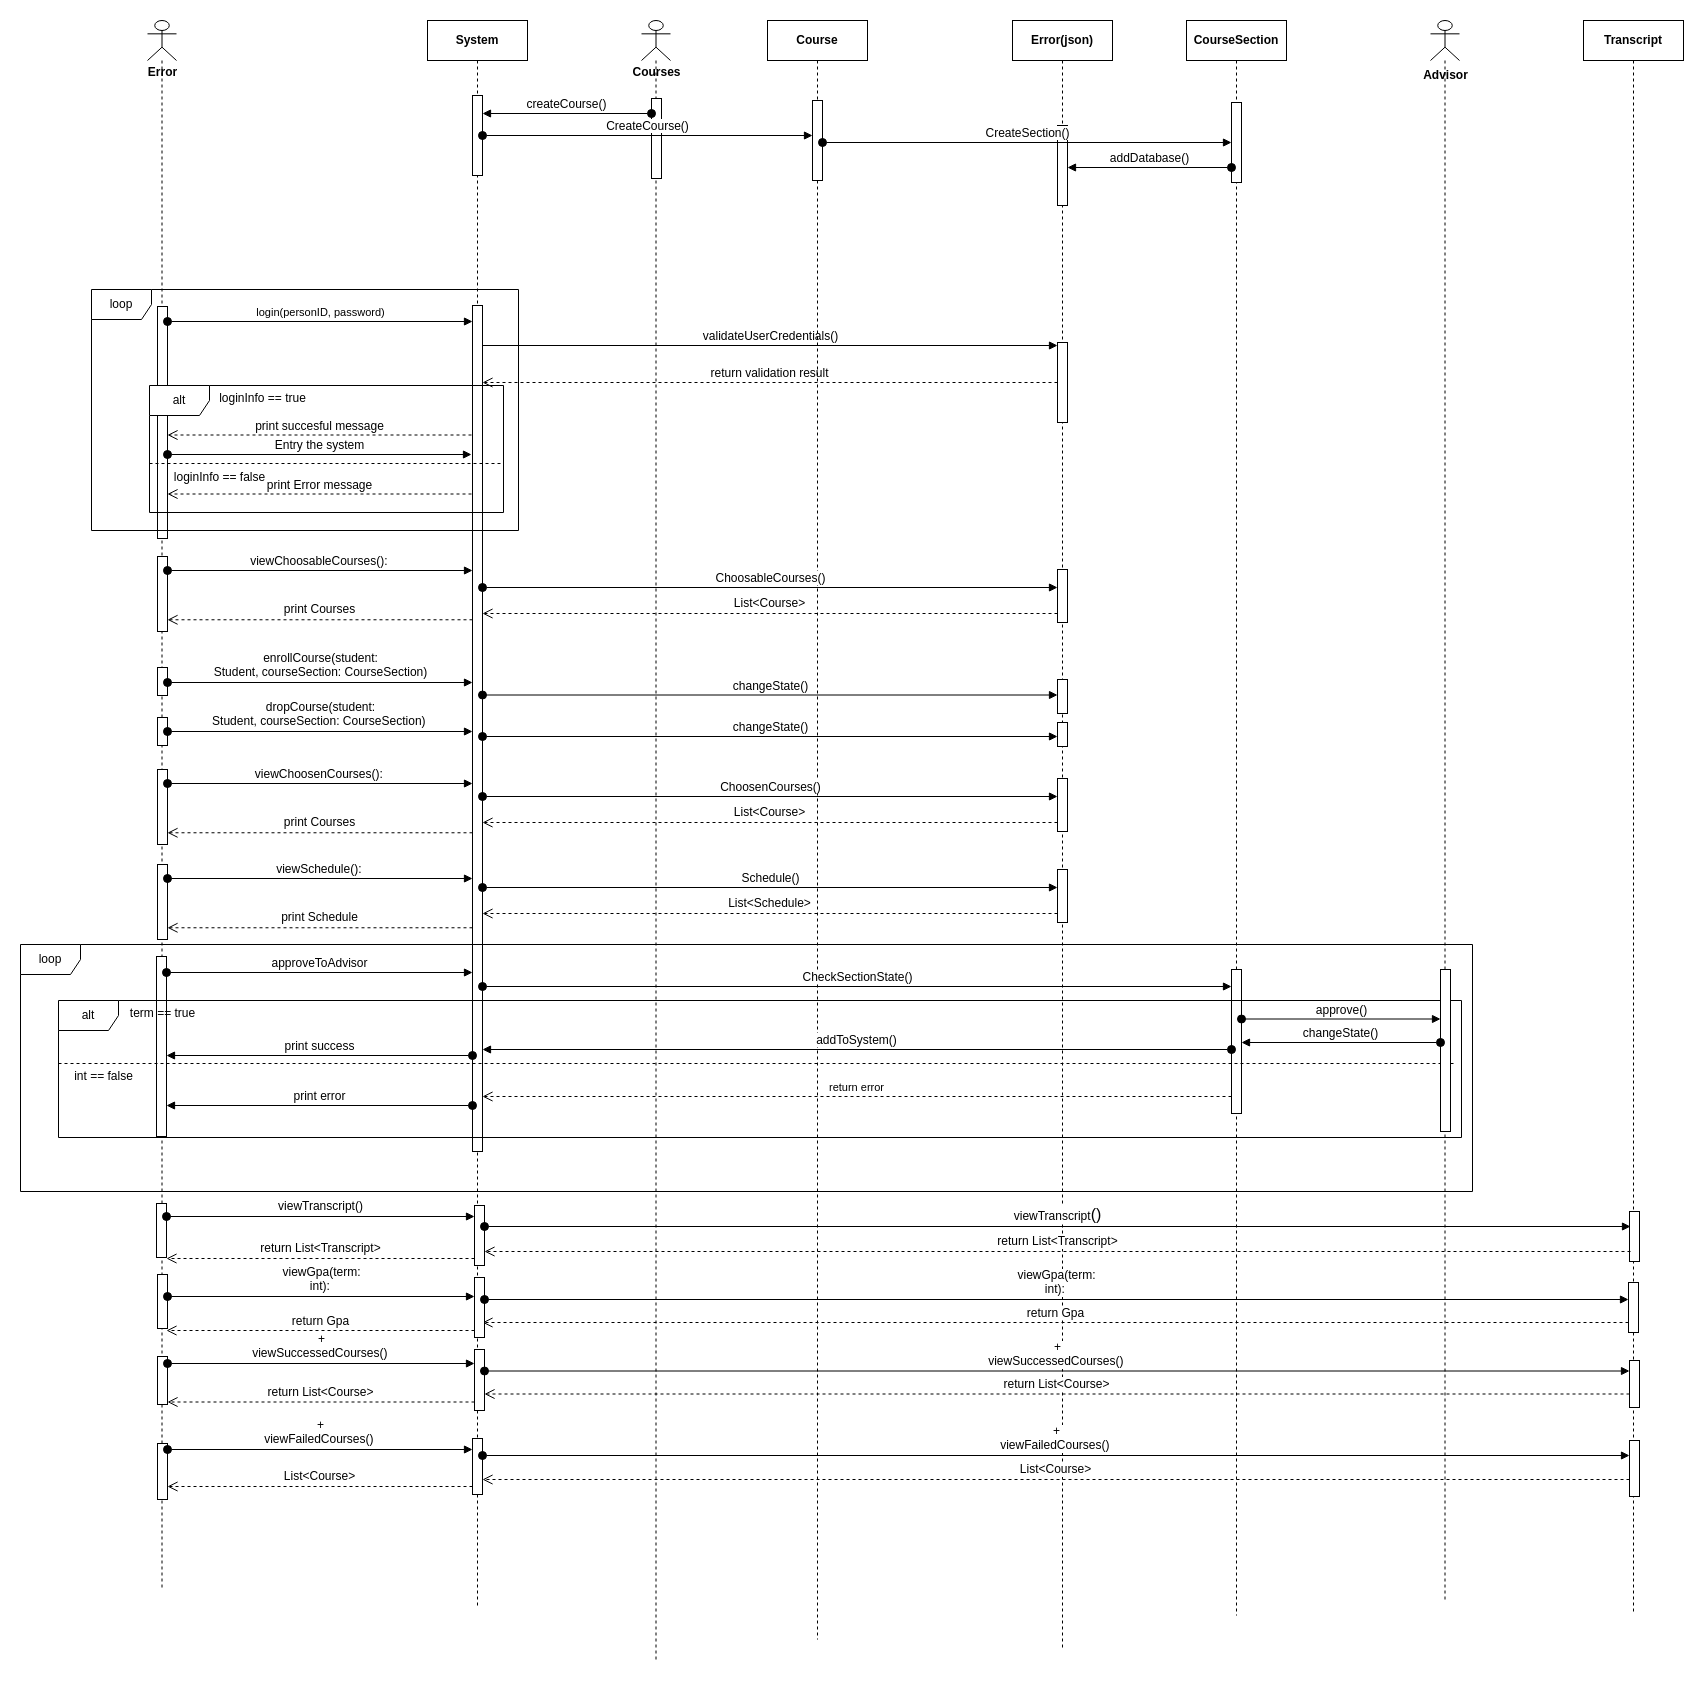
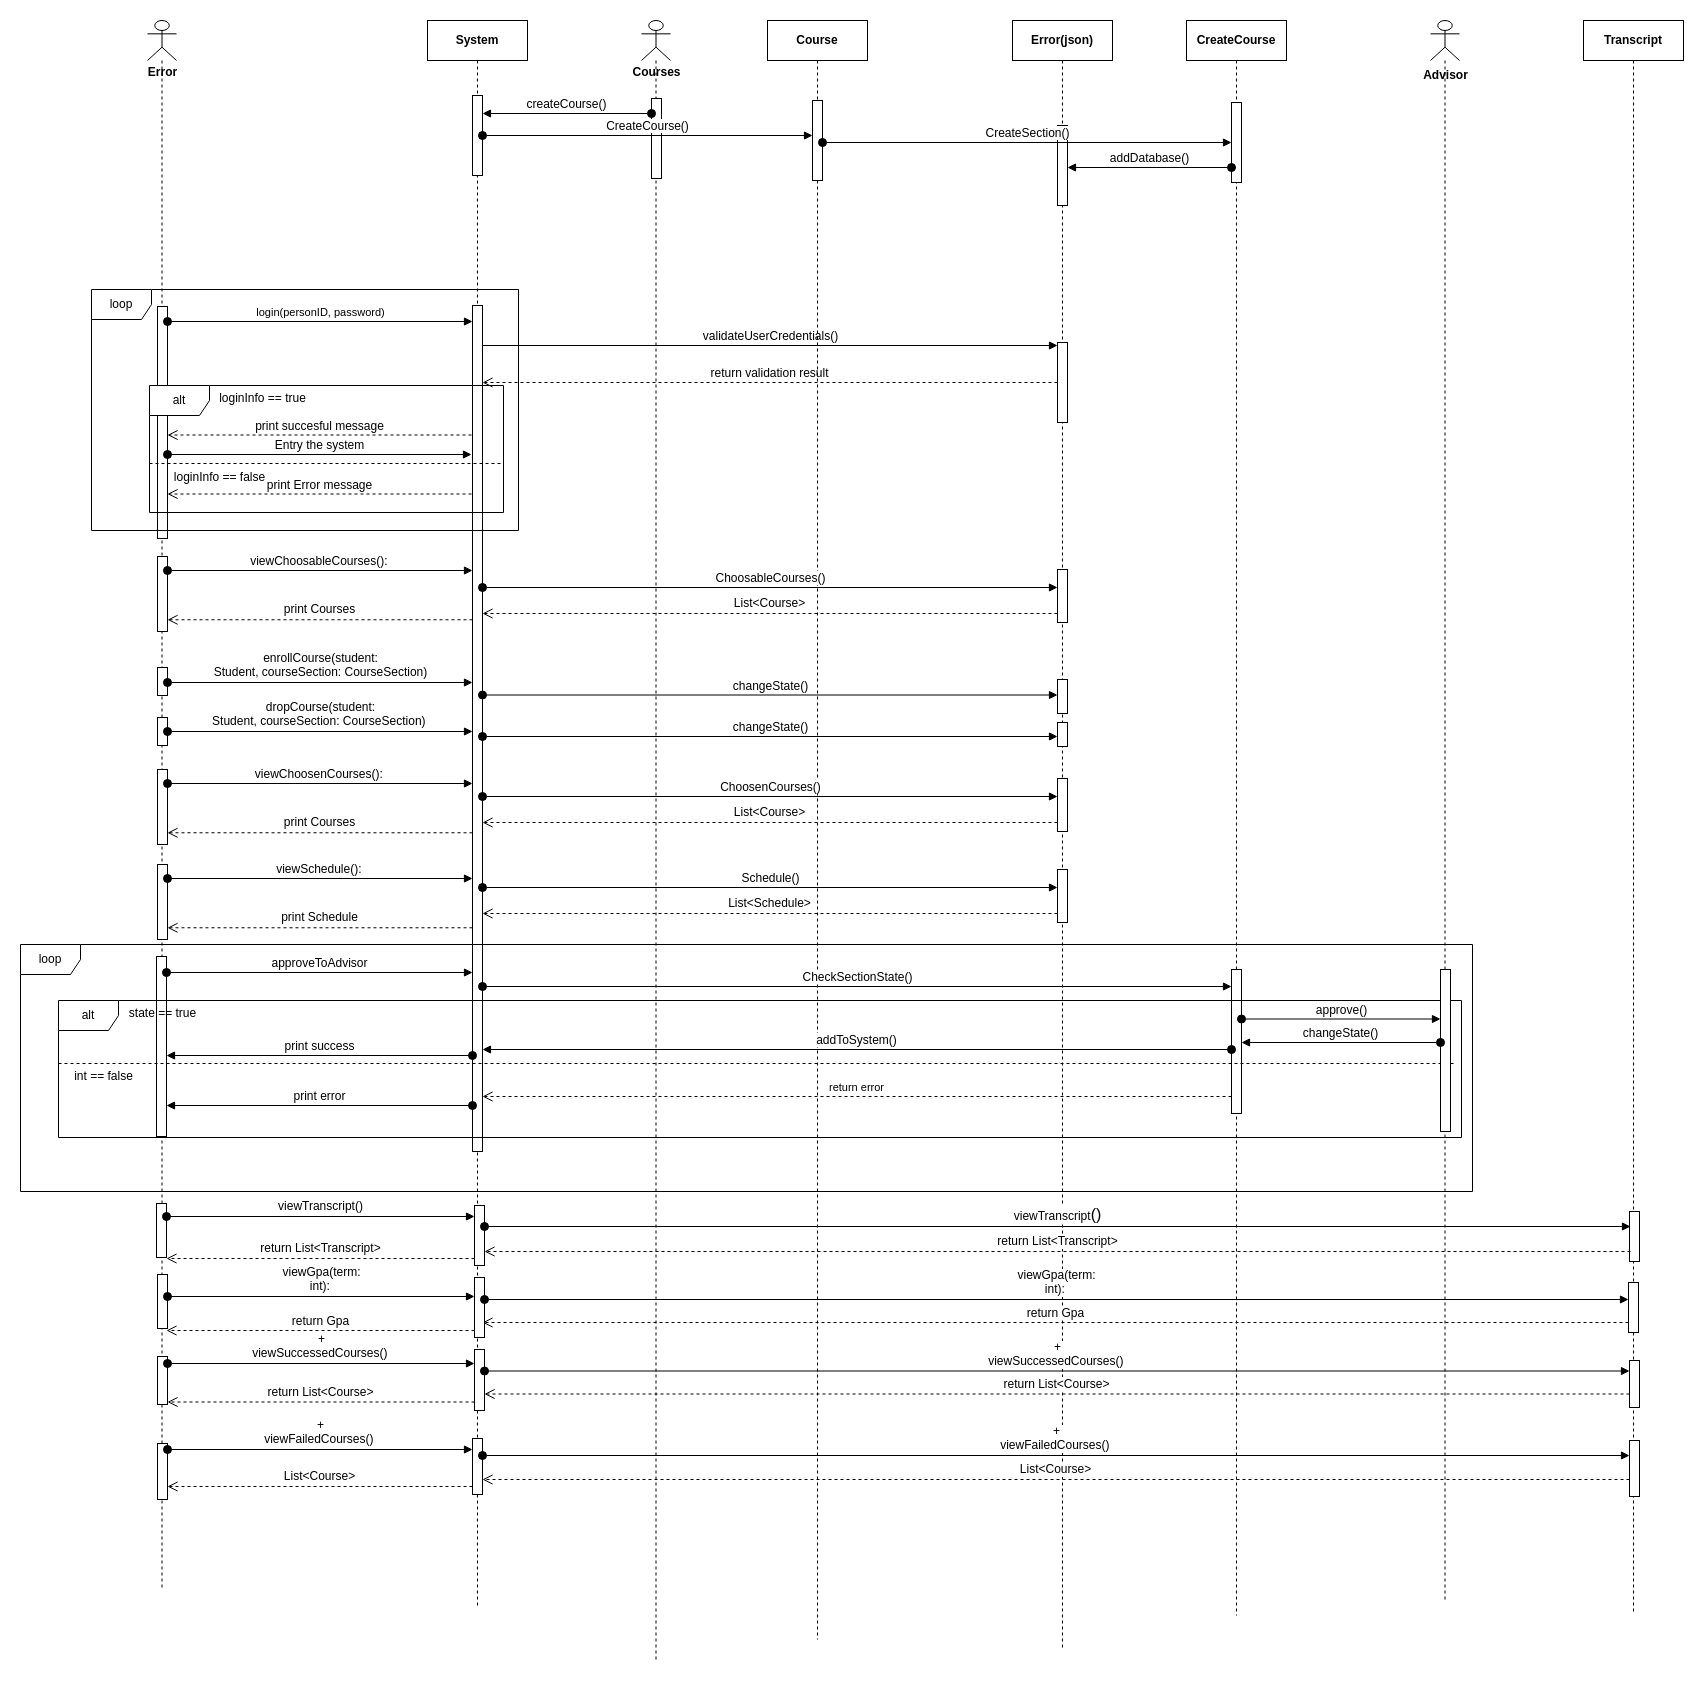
(1237, 41) -> (1237, 41)
(163, 1014) -> (163, 1014)
